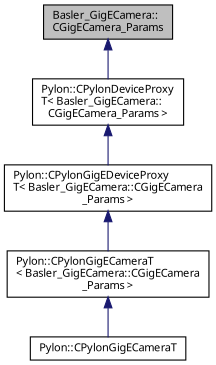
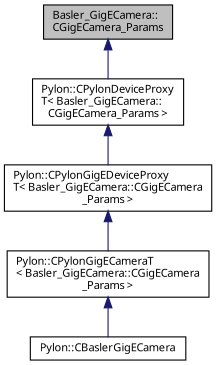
(108, 348) -> (108, 348)
